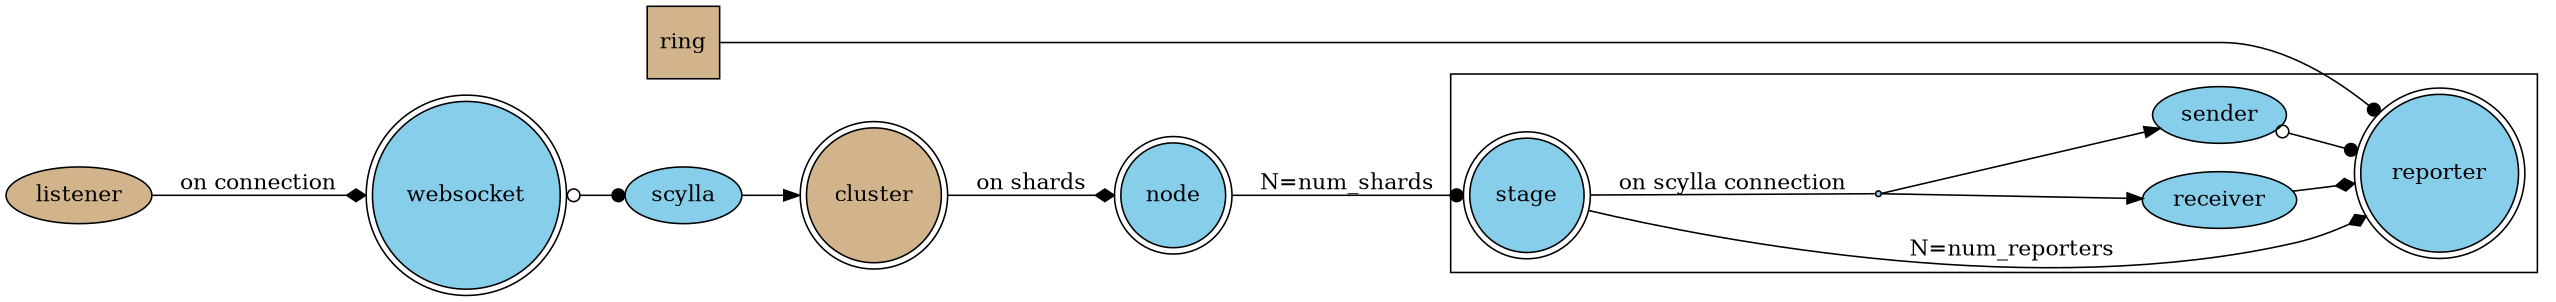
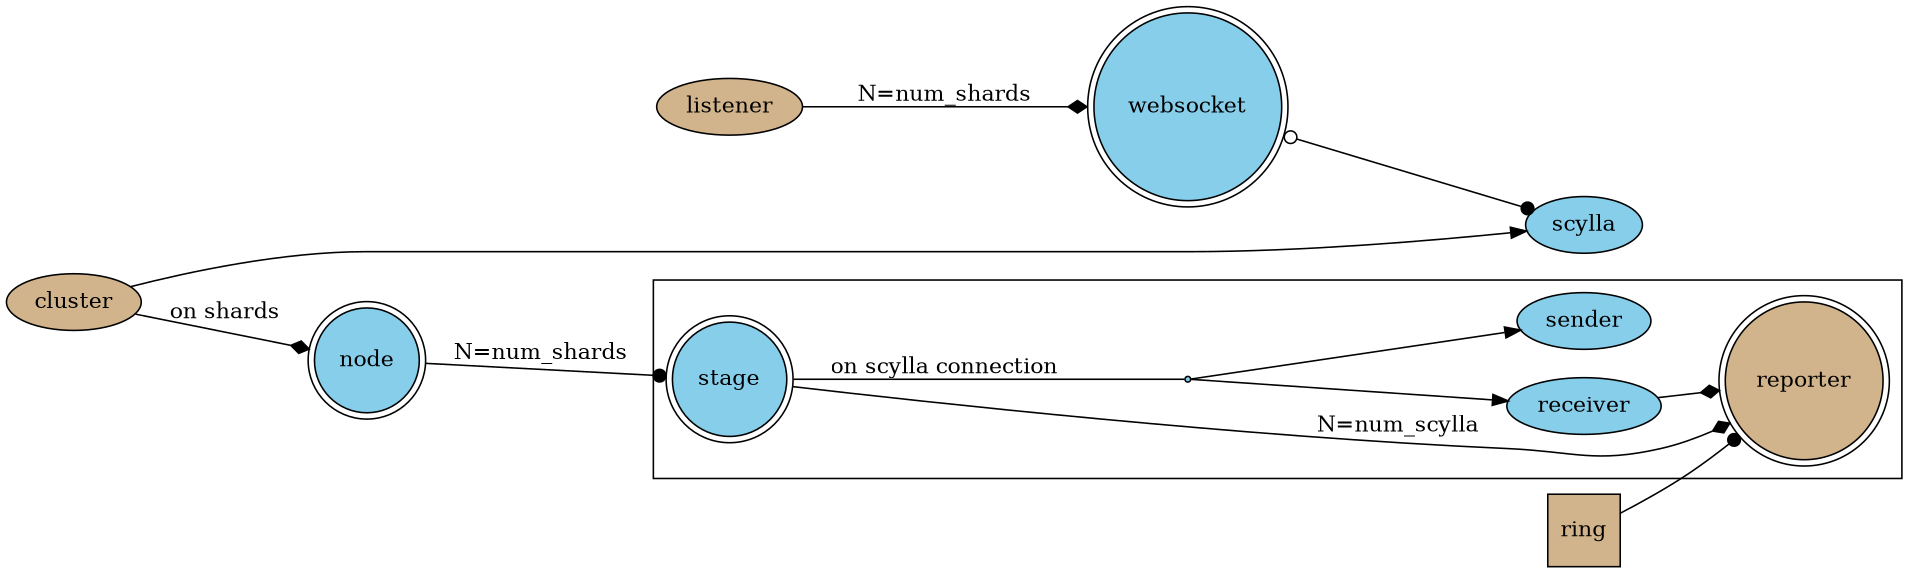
(2317, 141) -> none
(2440, 173) -> (1804, 381)
(259, 183) -> (945, 95)
(763, 195) -> (820, 252)
(874, 195) -> (74, 302)
(2012, 250) -> (1398, 426)
